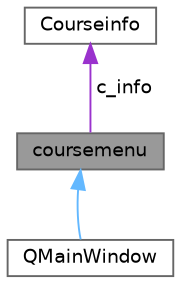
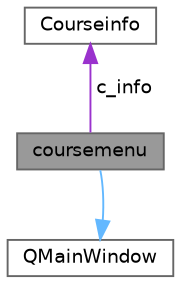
(78, 214) -> (103, 195)
